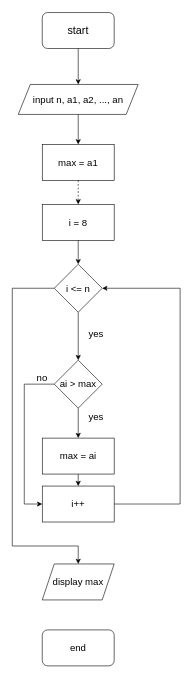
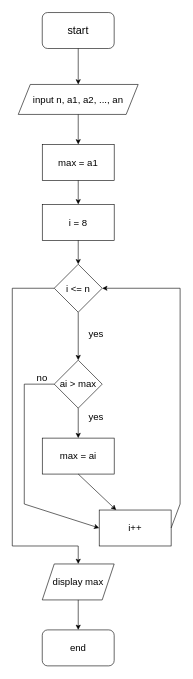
(78, 189) -> (78, 189)
(78, 504) -> (135, 528)
none -> (78, 624)
